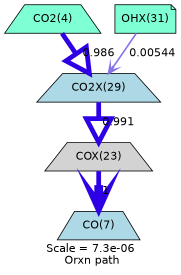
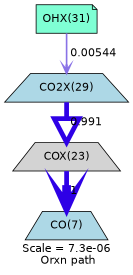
(53, 19) -> none
